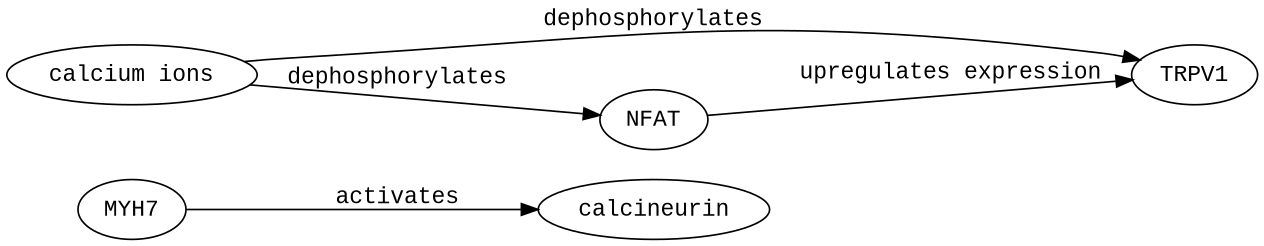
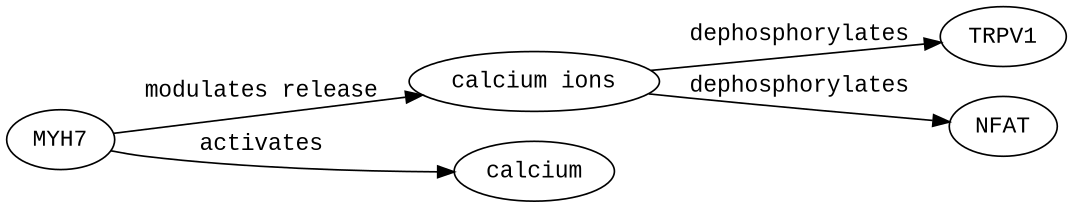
(912, 98) -> none
none -> (260, 115)
(654, 209) -> (534, 171)
